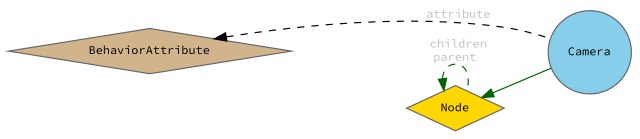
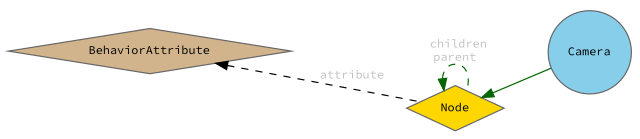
(389, 21) -> (324, 84)
